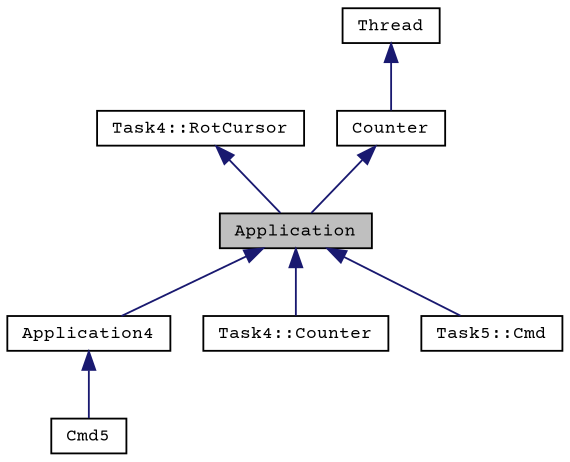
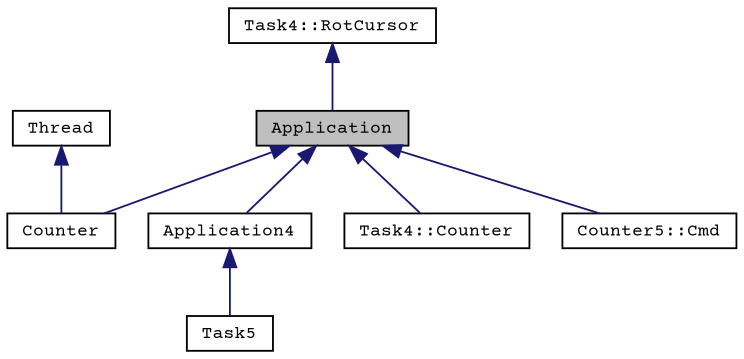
(337, 186) -> (188, 183)
(492, 333) -> (649, 231)
(89, 436) -> (230, 333)
